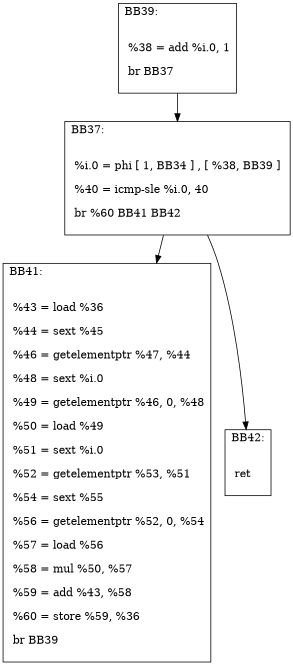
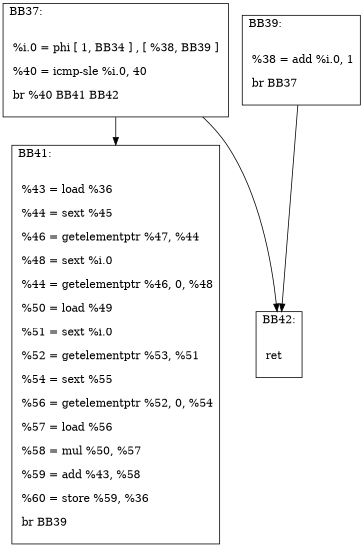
(177, 103) -> (290, 205)
(126, 214) -> (64, 95)
(107, 403) -> (116, 285)
